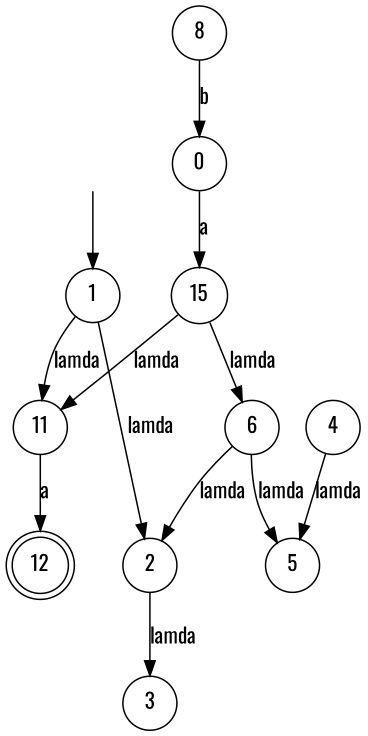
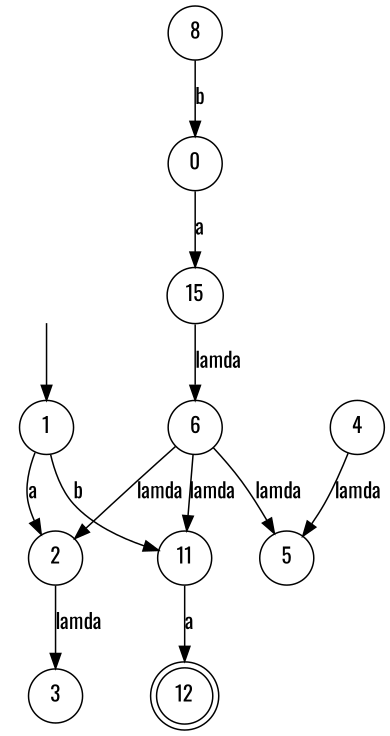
(126, 358) -> (191, 485)
(77, 362) -> (79, 493)
(151, 427) -> (34, 493)
